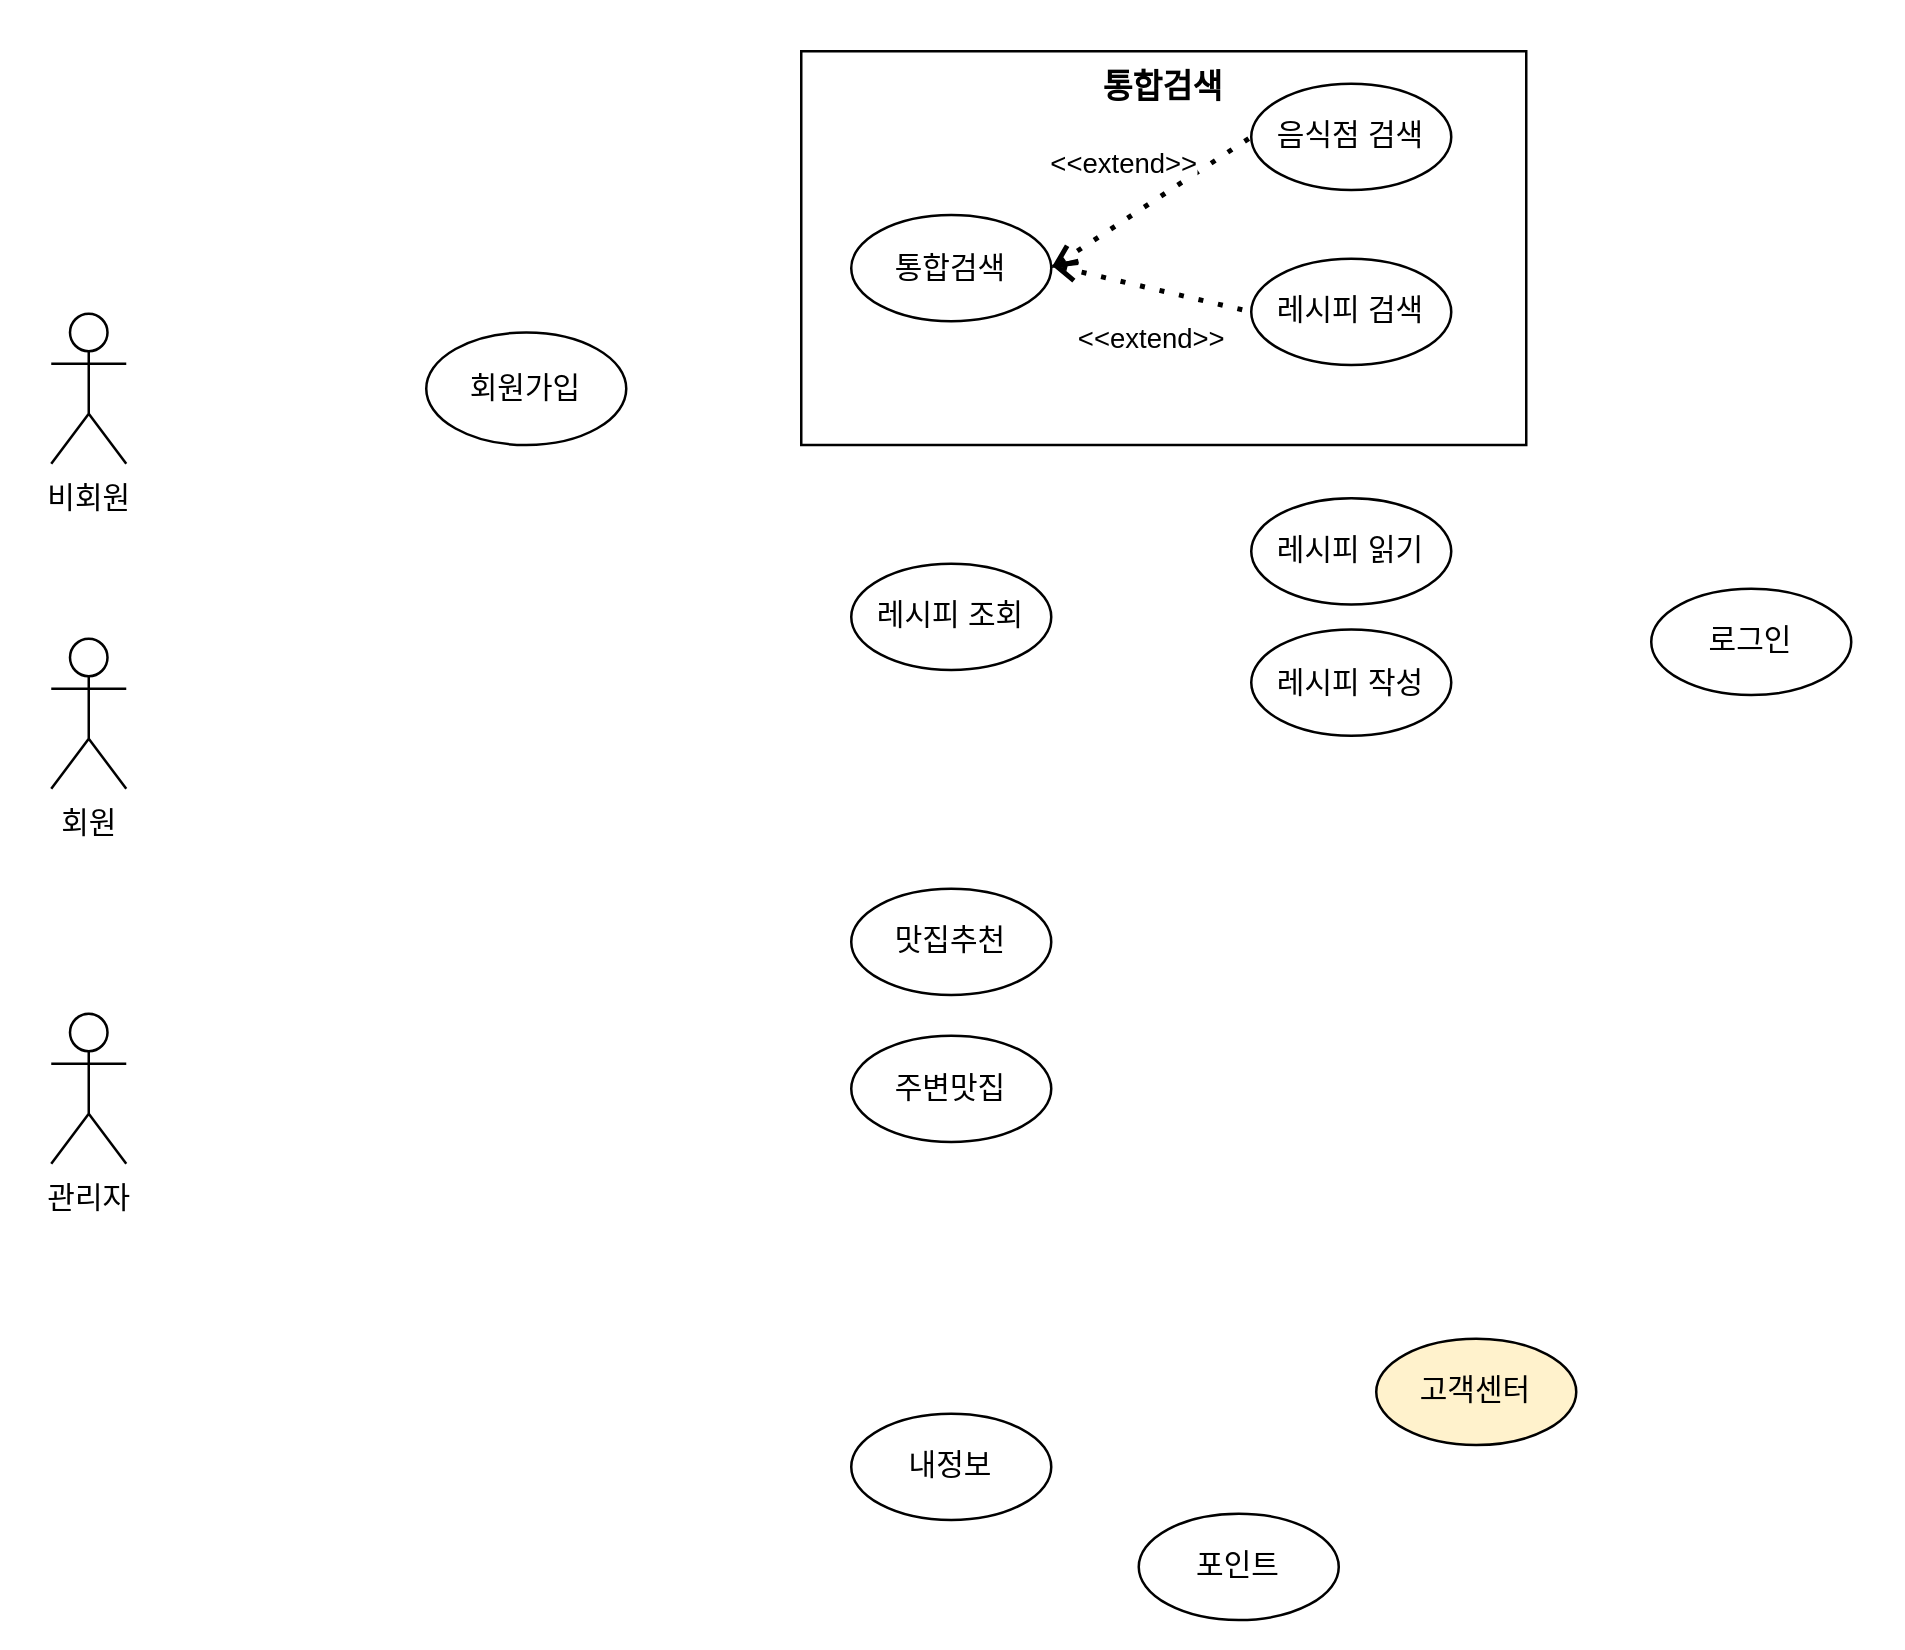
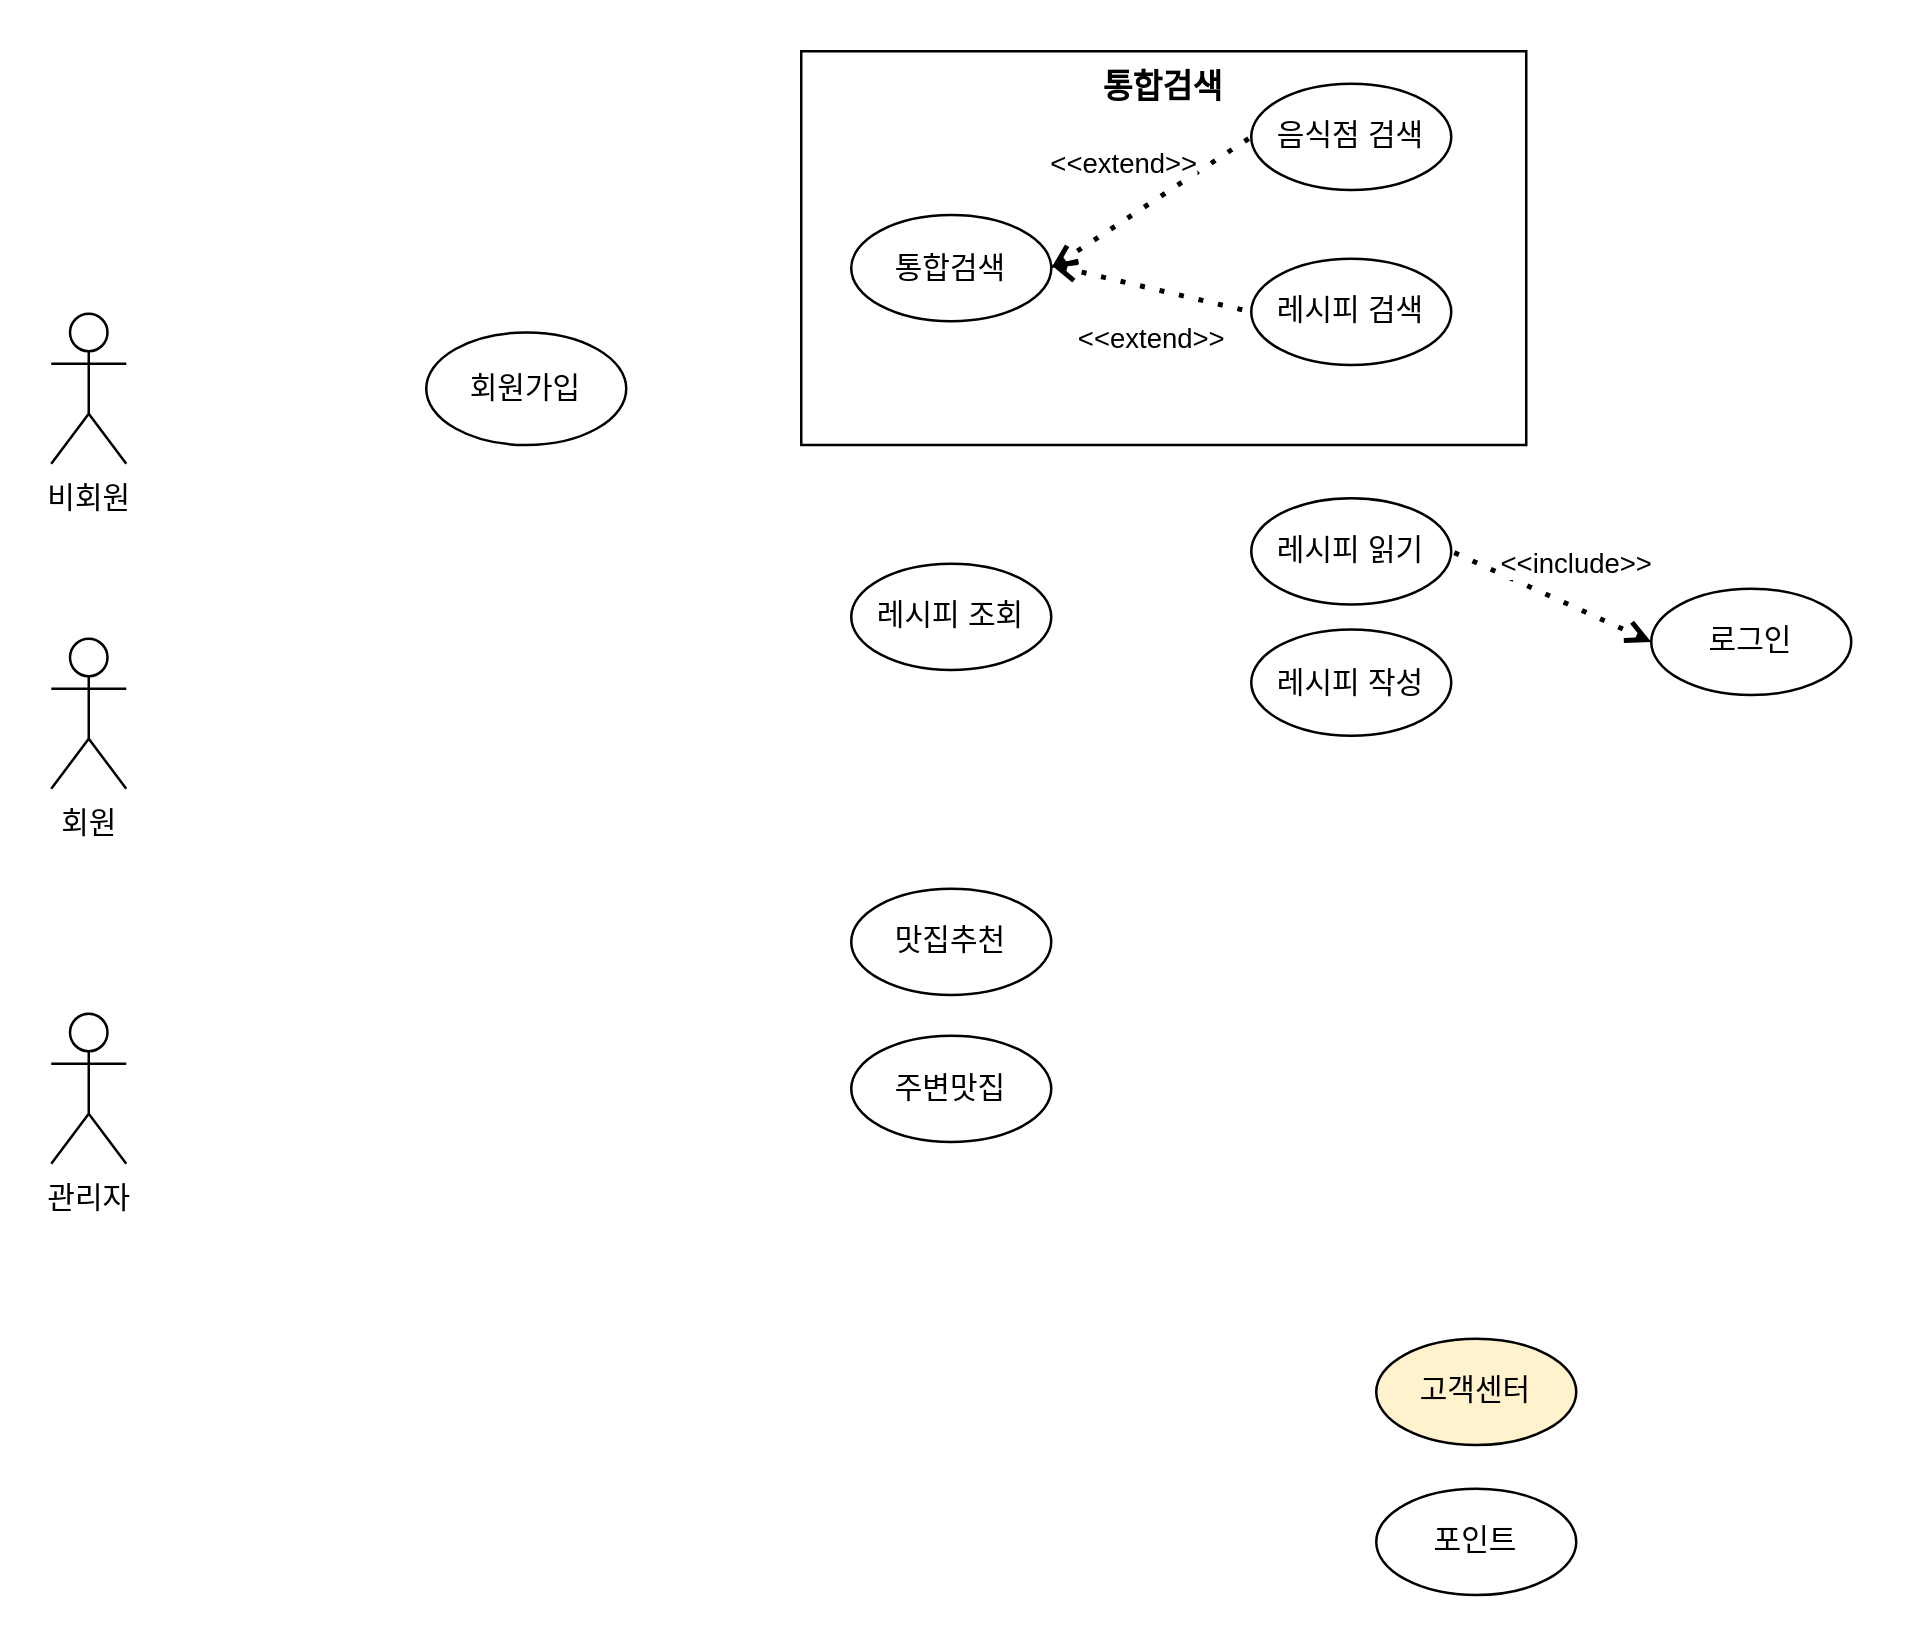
none -> (1584, 611)
(951, 1467) -> none
(1239, 1567) -> (1476, 1542)
